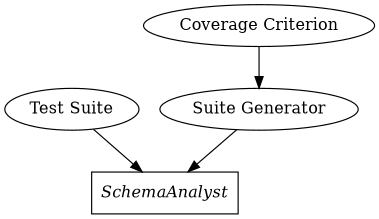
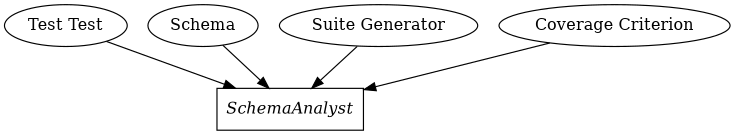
none -> (203, 26)
(259, 62) -> (463, 65)
(72, 109) -> (66, 26)
